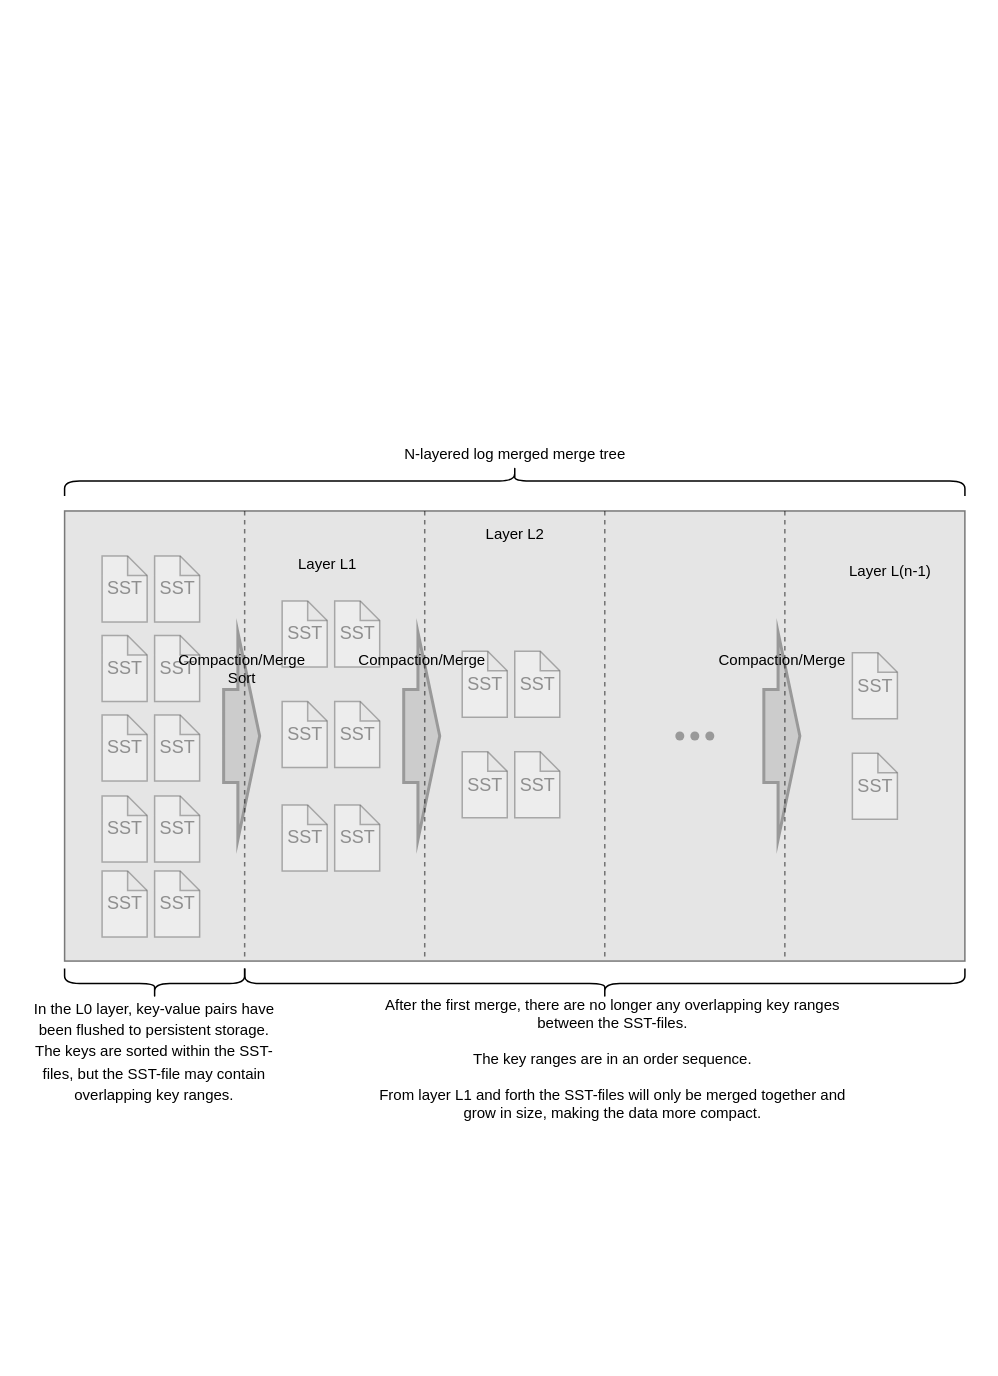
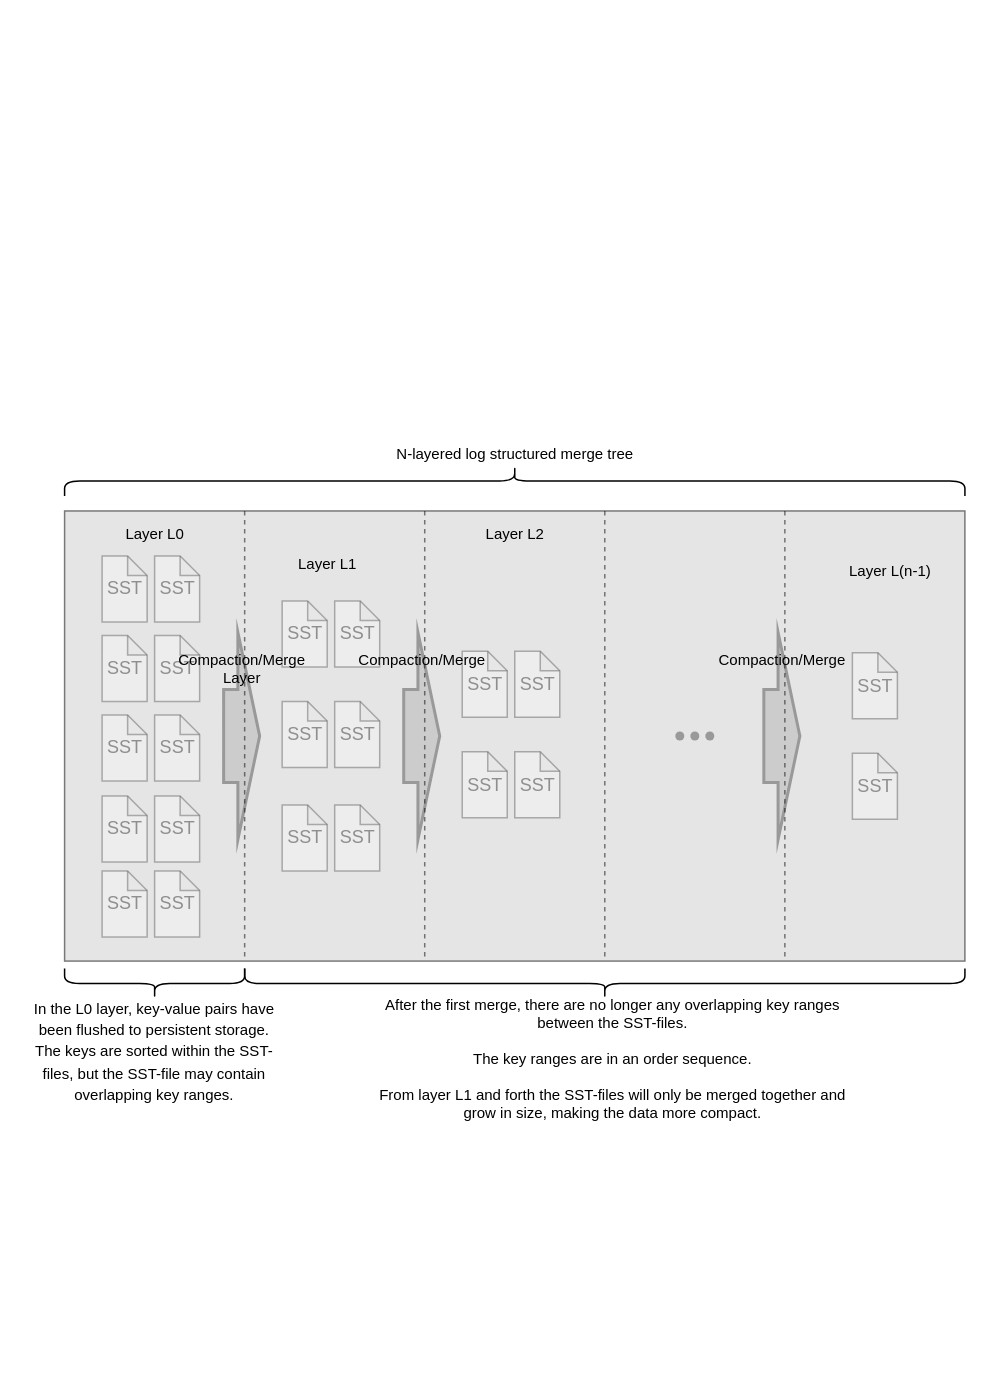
(515, 454) -> (515, 454)
none -> (155, 533)
(242, 668) -> (242, 668)
